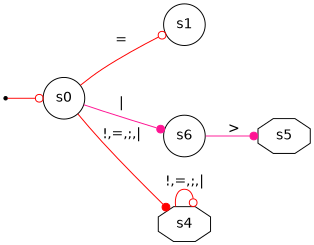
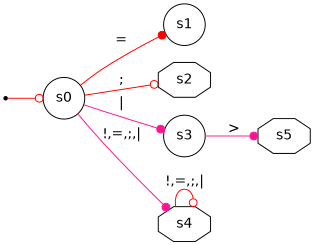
(118, 59) -> (118, 59)
none -> (184, 80)
(184, 136) -> (184, 136)
(119, 160) -> (119, 160)
